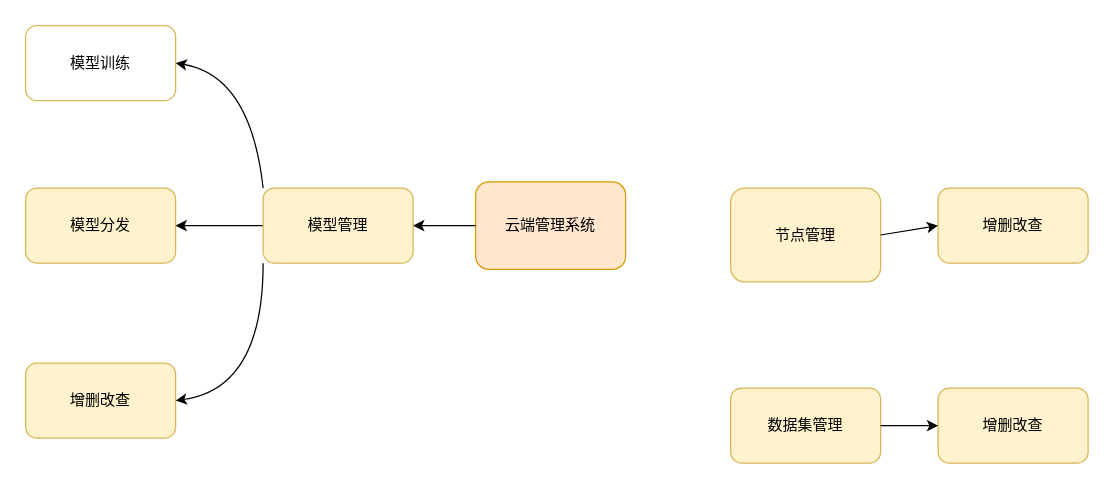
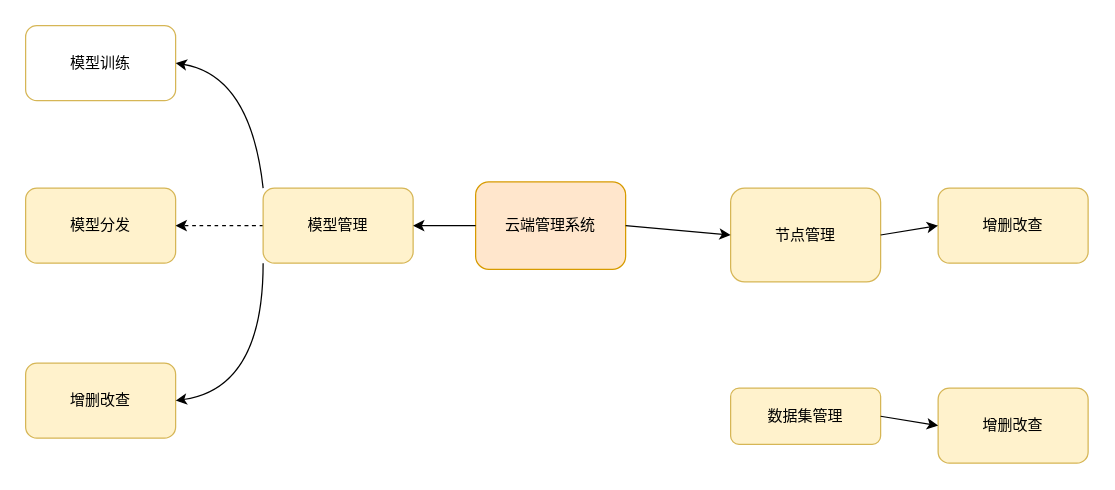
(223, 226) -> (223, 226)
none -> (675, 230)
(806, 426) -> (806, 416)
